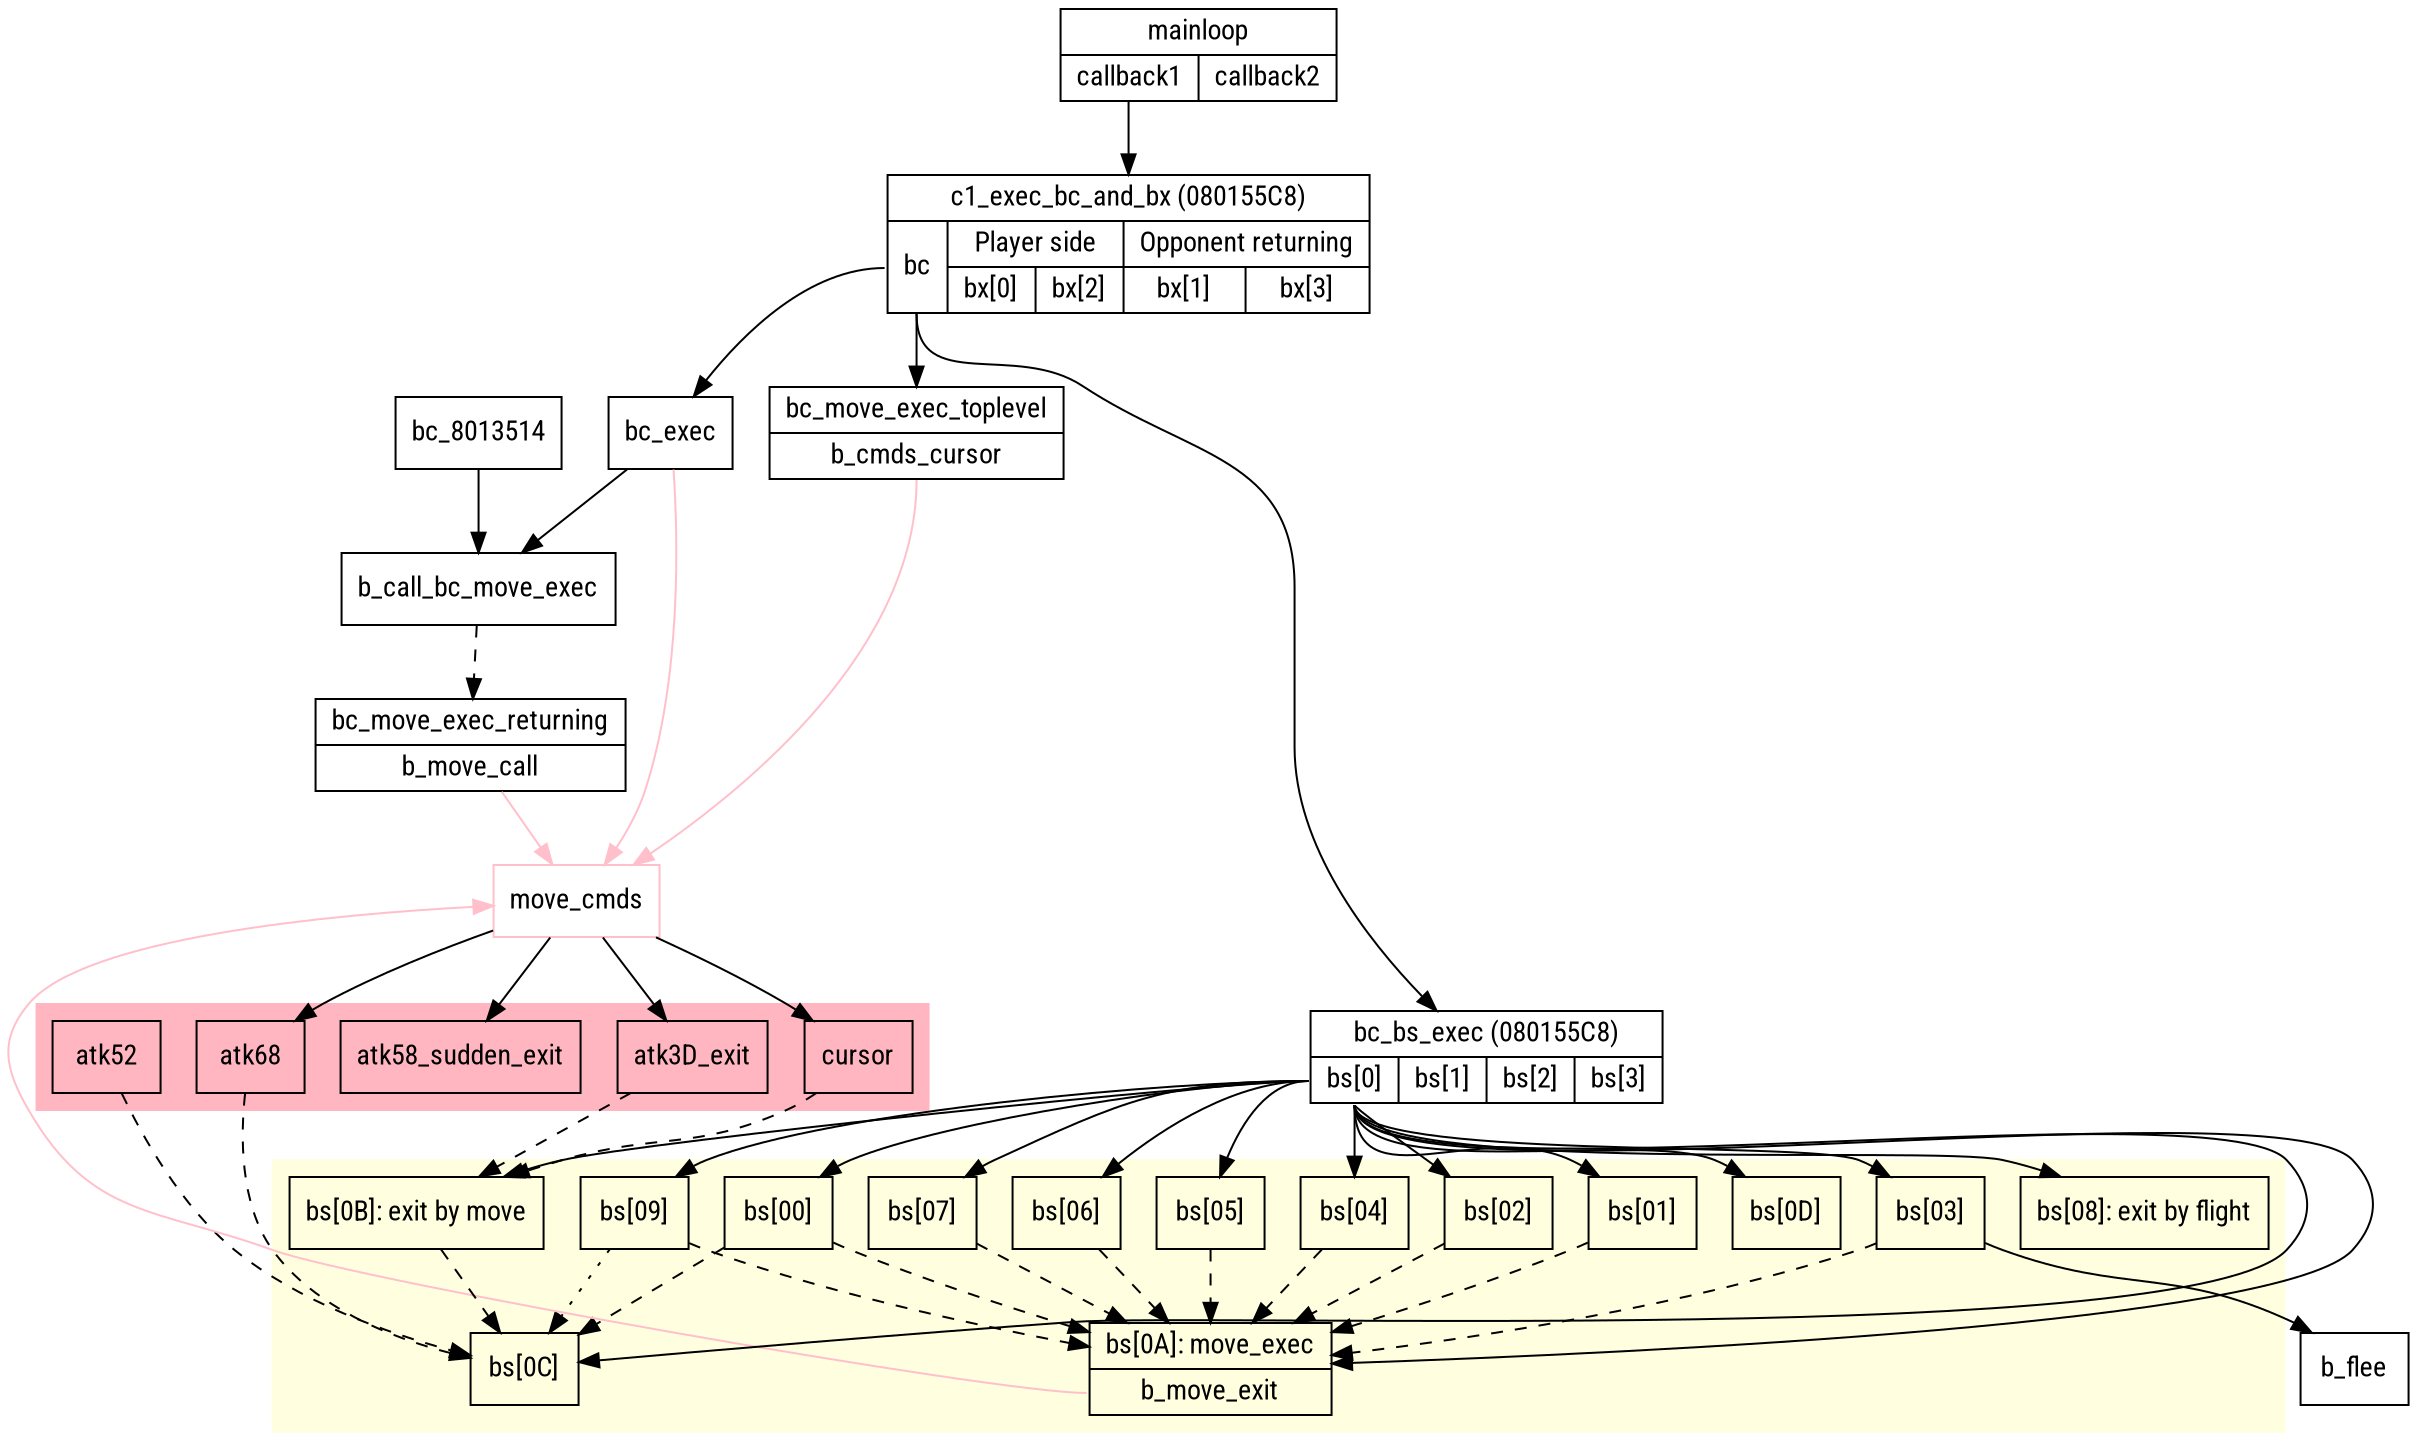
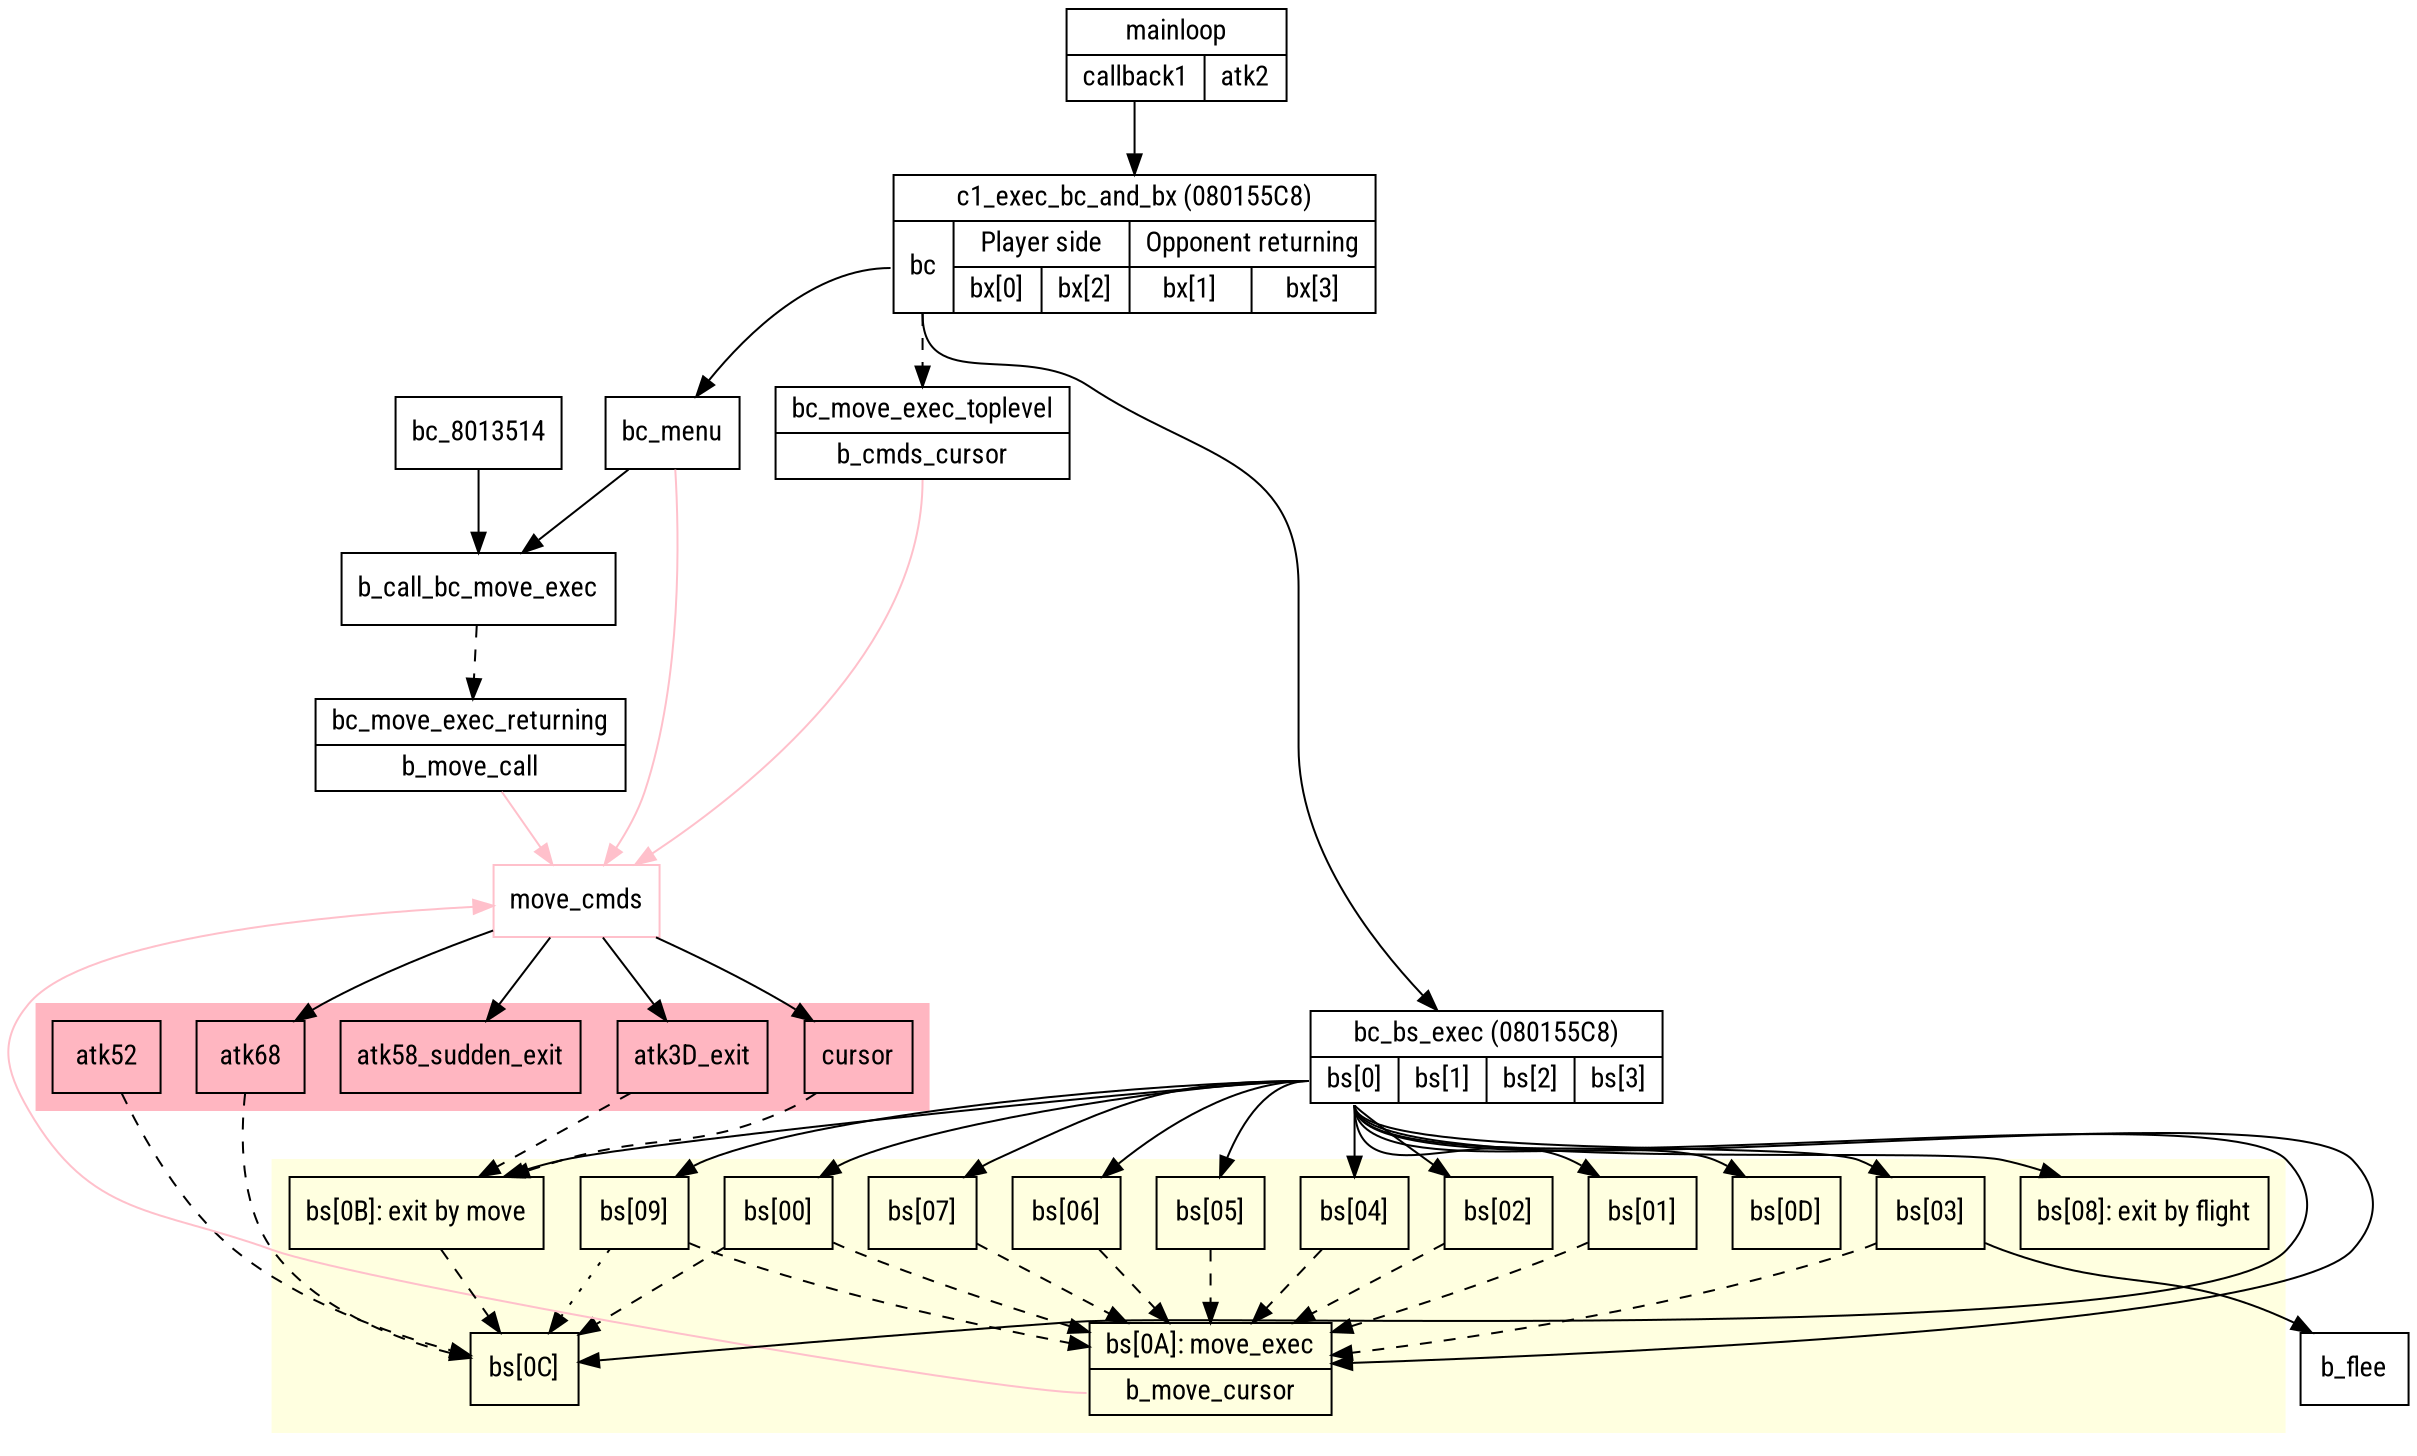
(1268, 77) -> (1246, 77)
(917, 353) -> (923, 353)
(671, 433) -> (673, 433)
(1211, 1391) -> (1211, 1391)
